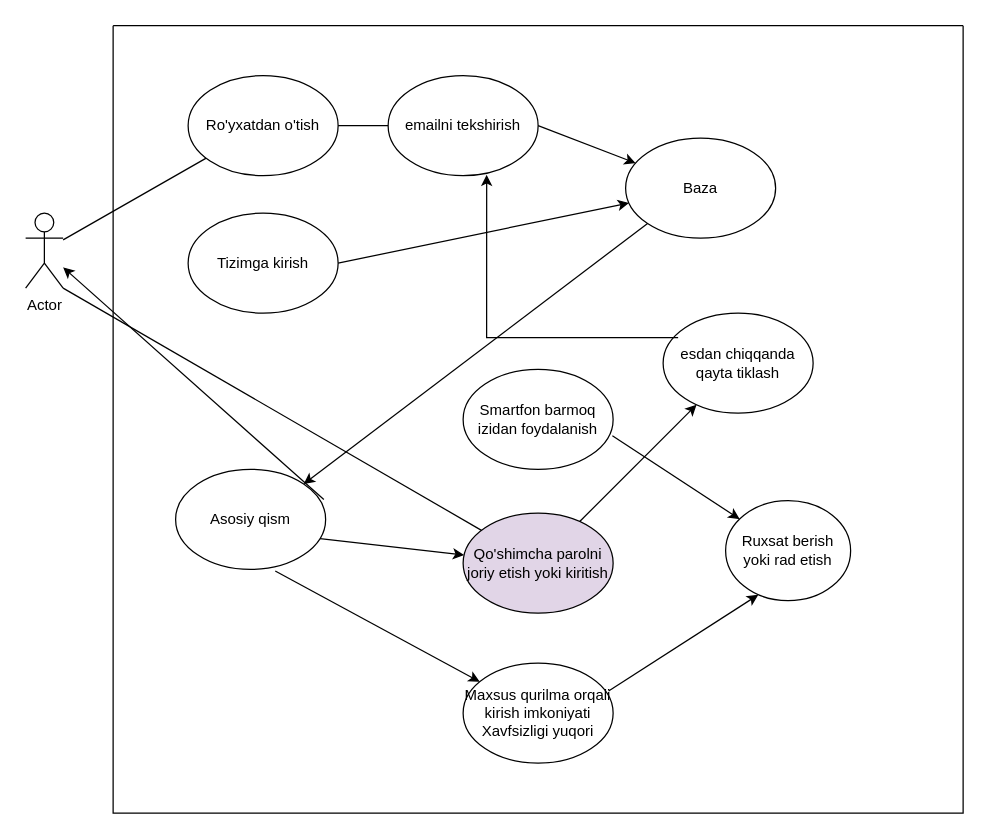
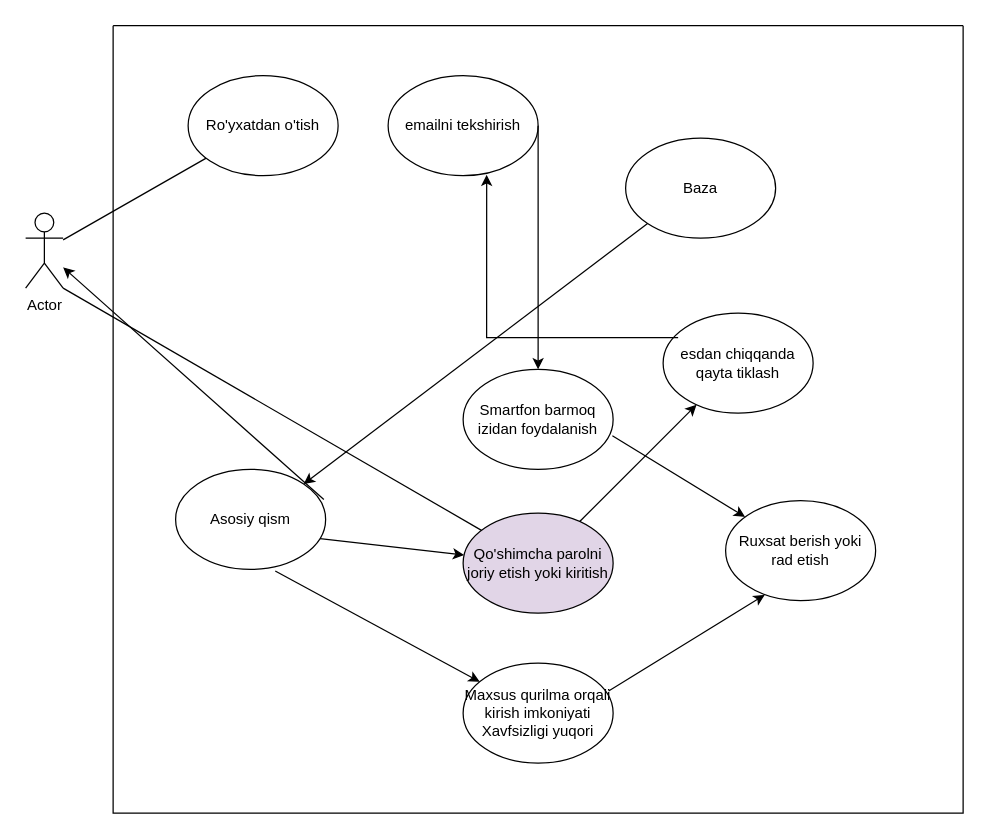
(363, 126) -> none
(583, 143) -> (538, 243)
(479, 234) -> none
(263, 263) -> none
(788, 551) -> (801, 551)
